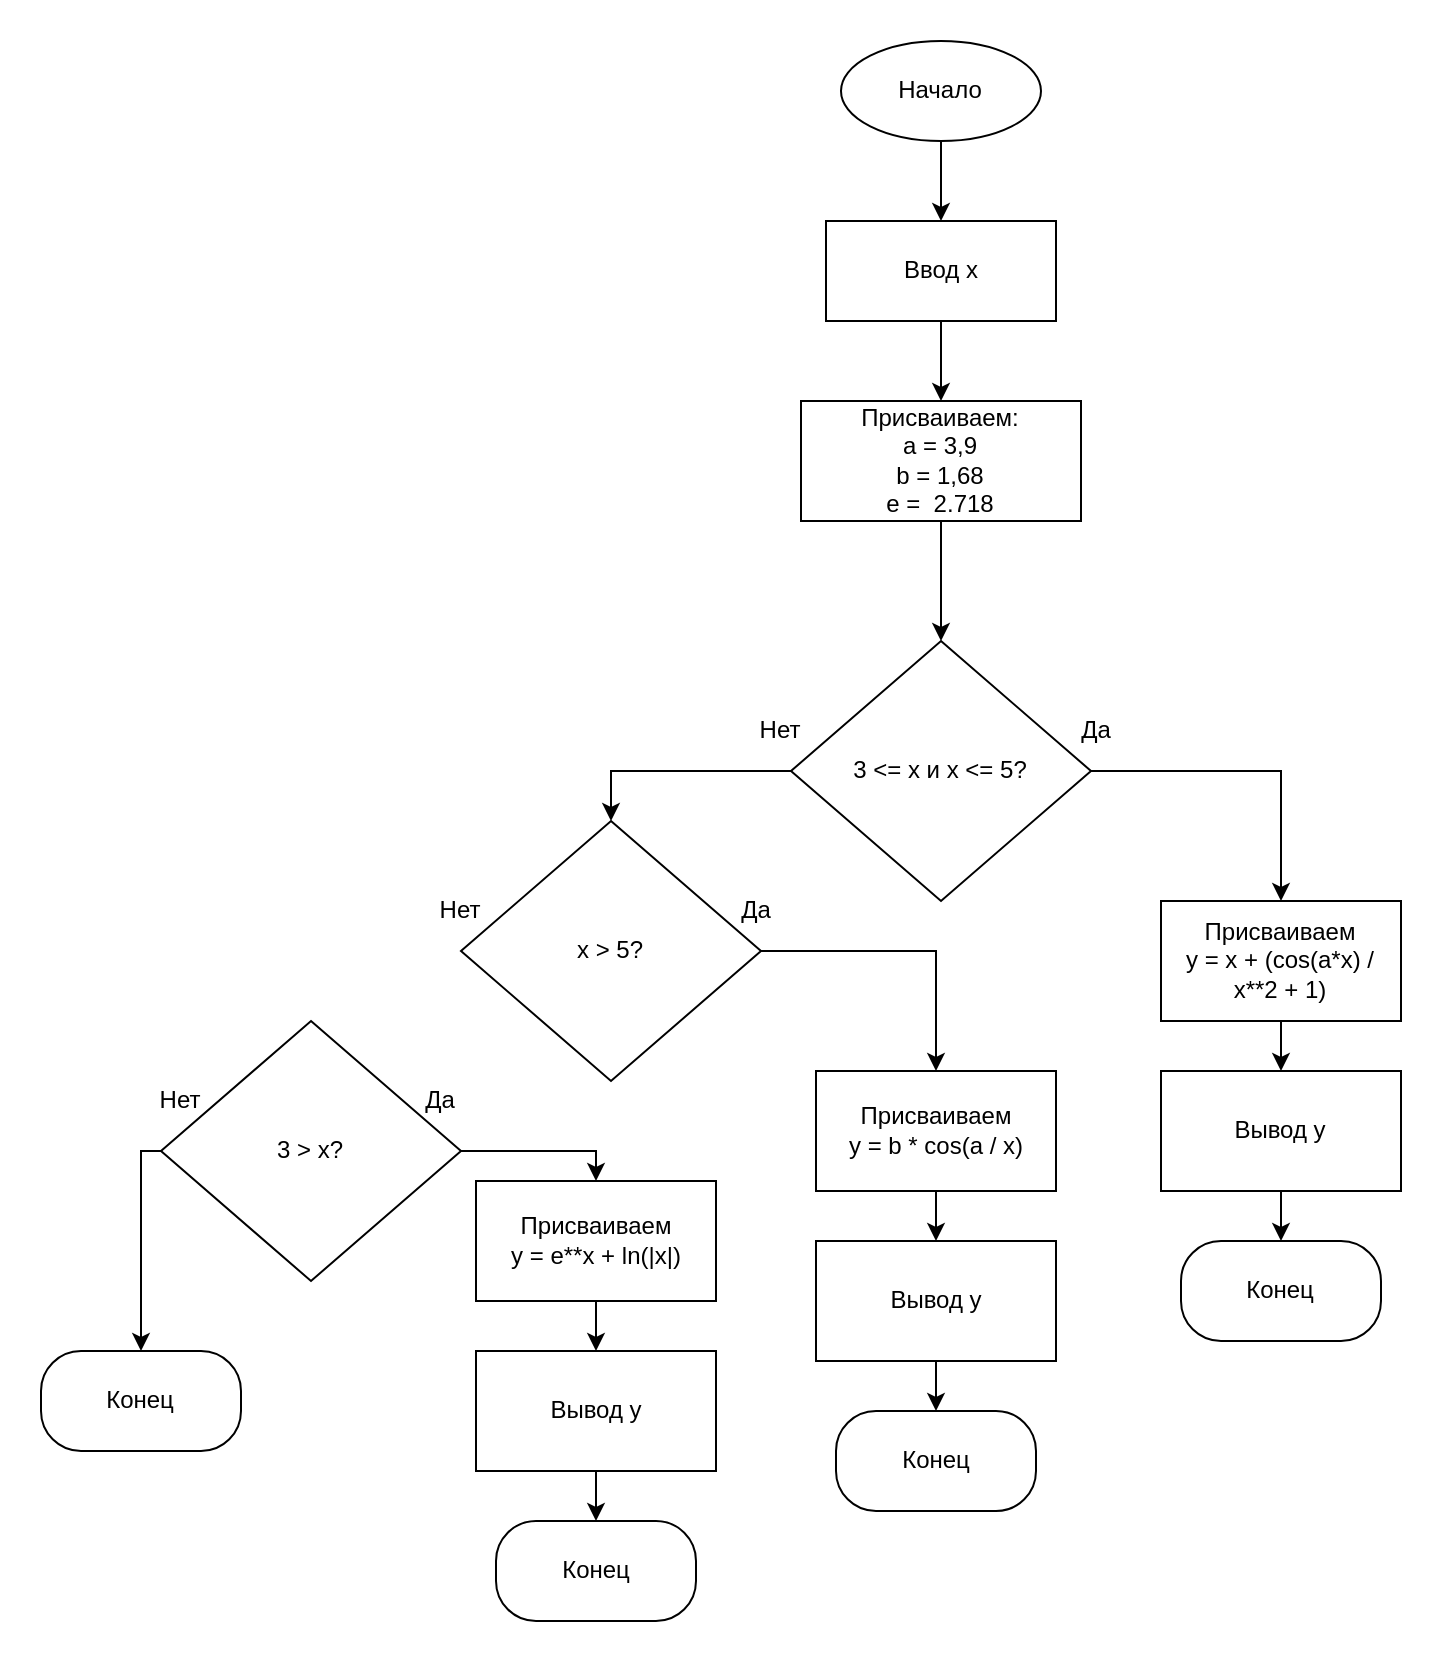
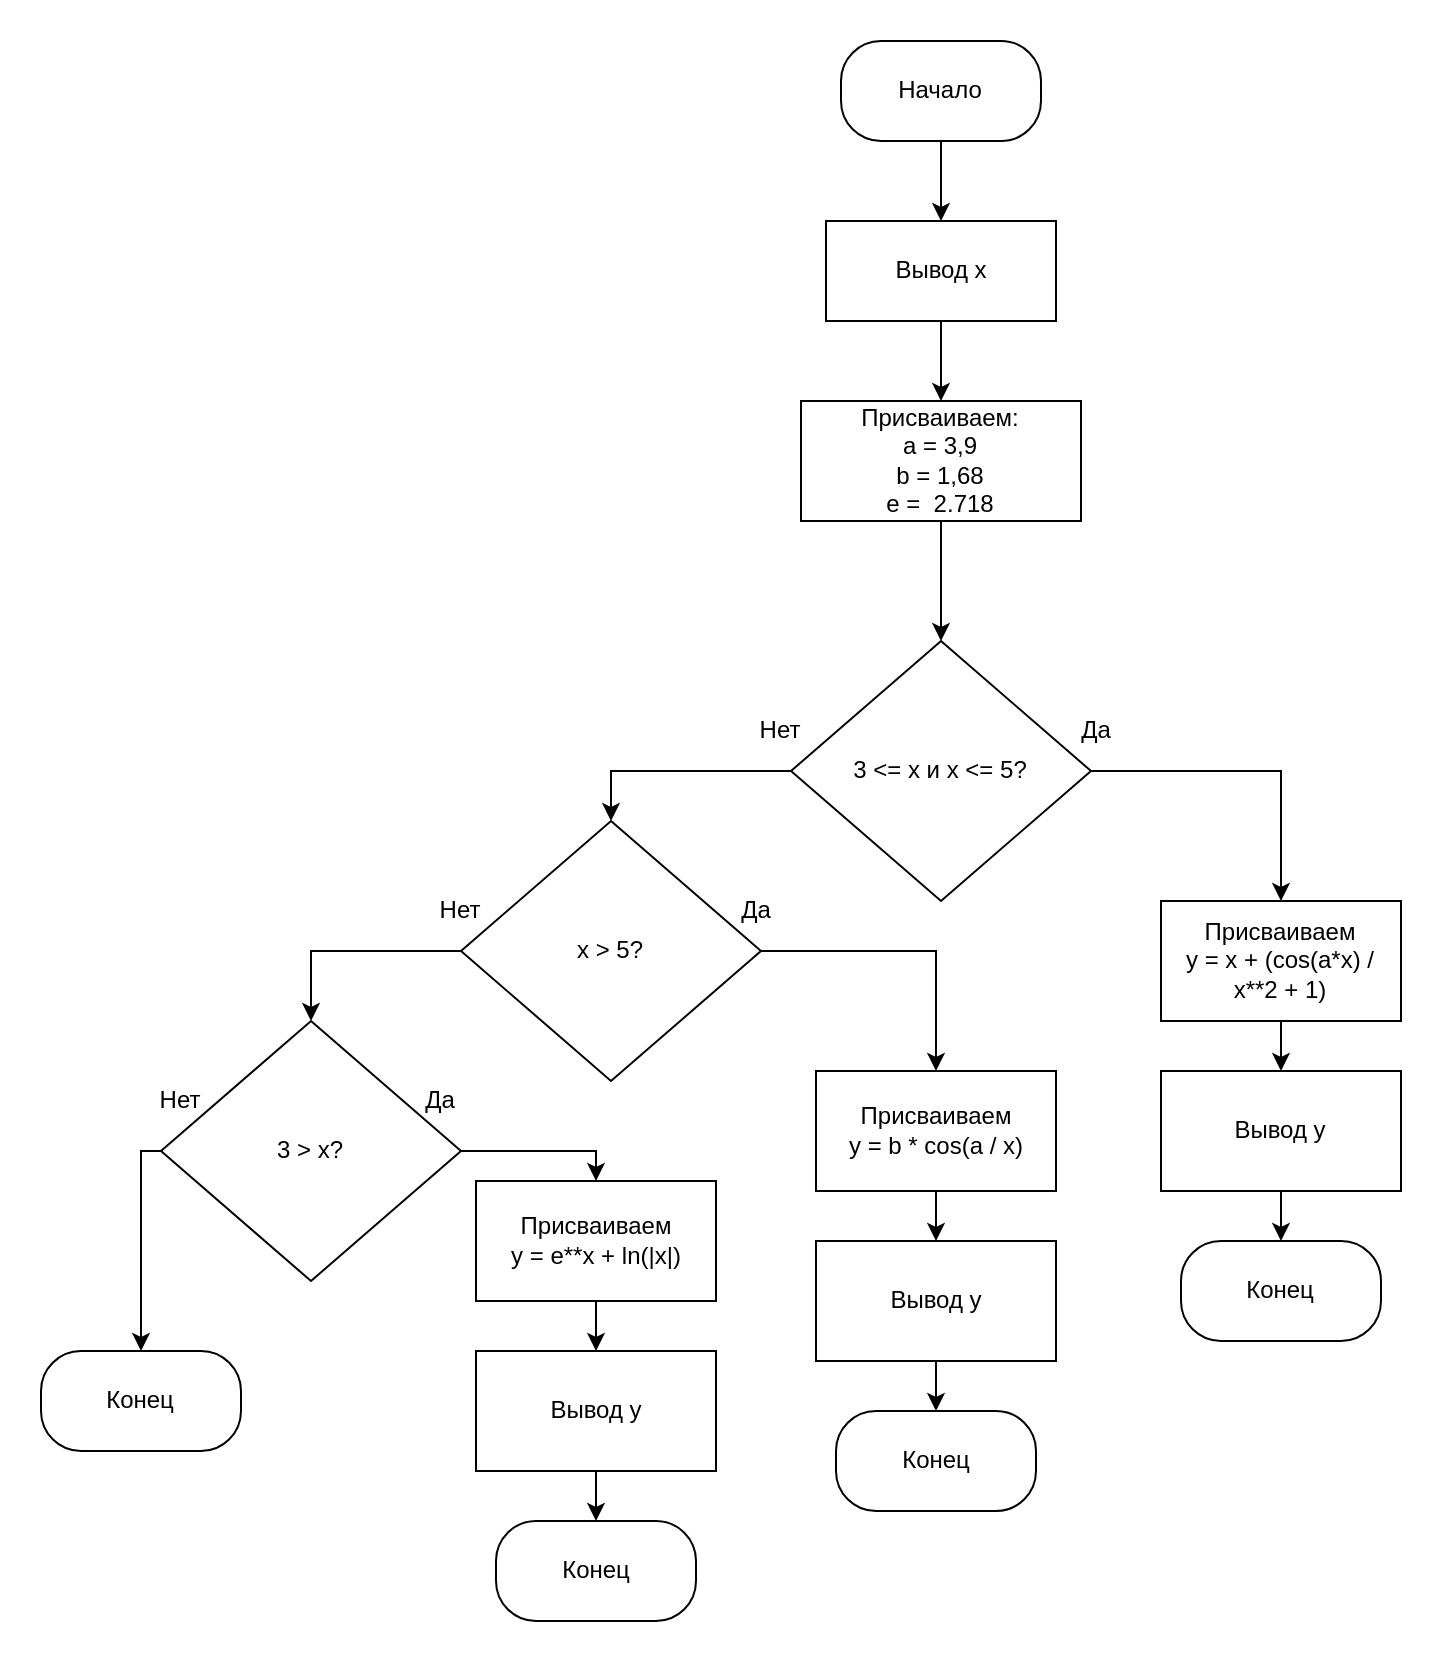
(941, 91) -> (941, 91)
(942, 271) -> (942, 271)
none -> (358, 951)
